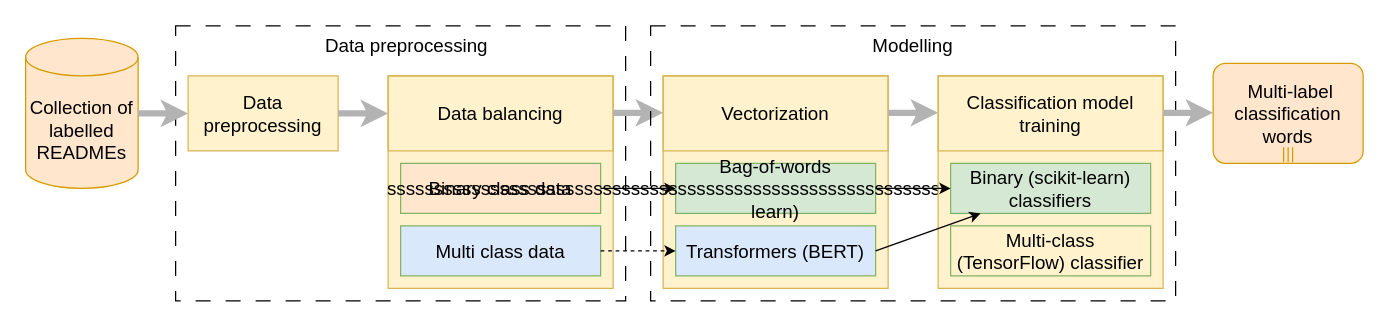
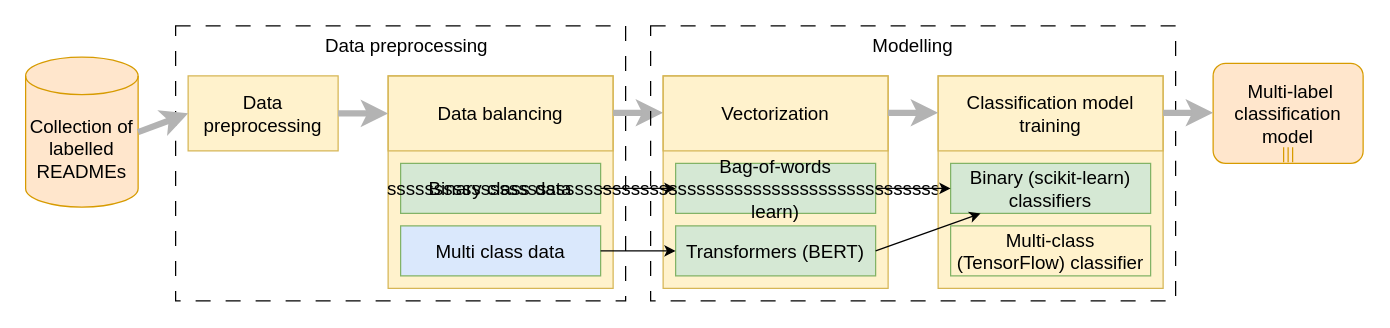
(82, 113) -> (82, 132)
(1288, 113) -> (1288, 113)
(501, 188) -> (501, 188)
(635, 251) -> (635, 251)
(776, 251) -> (776, 251)
